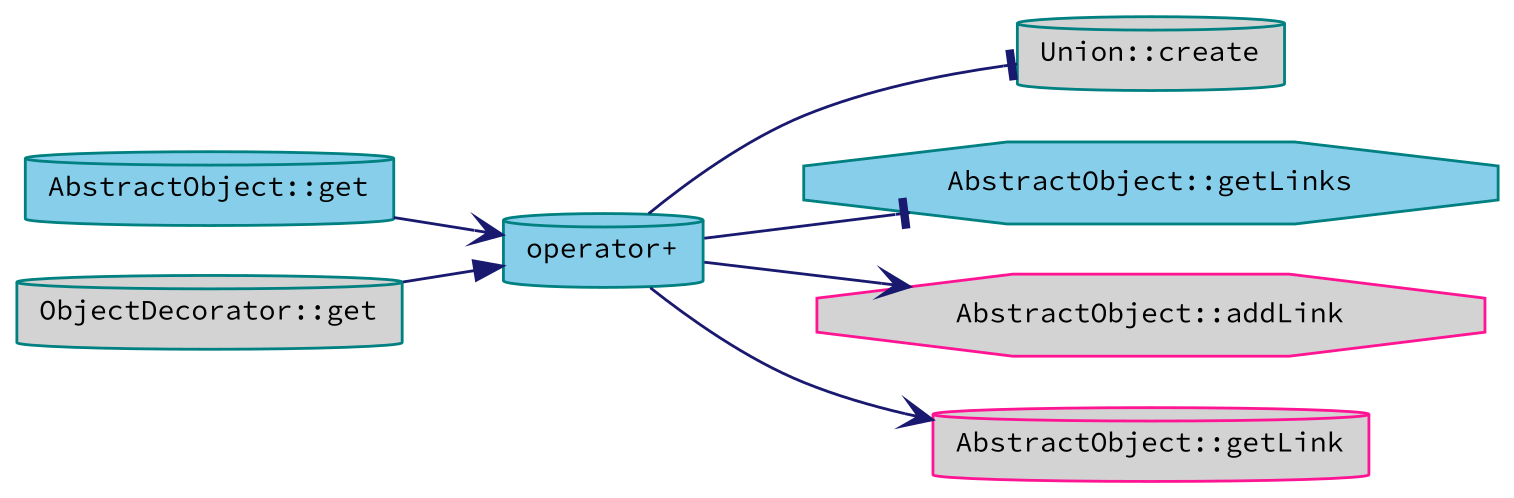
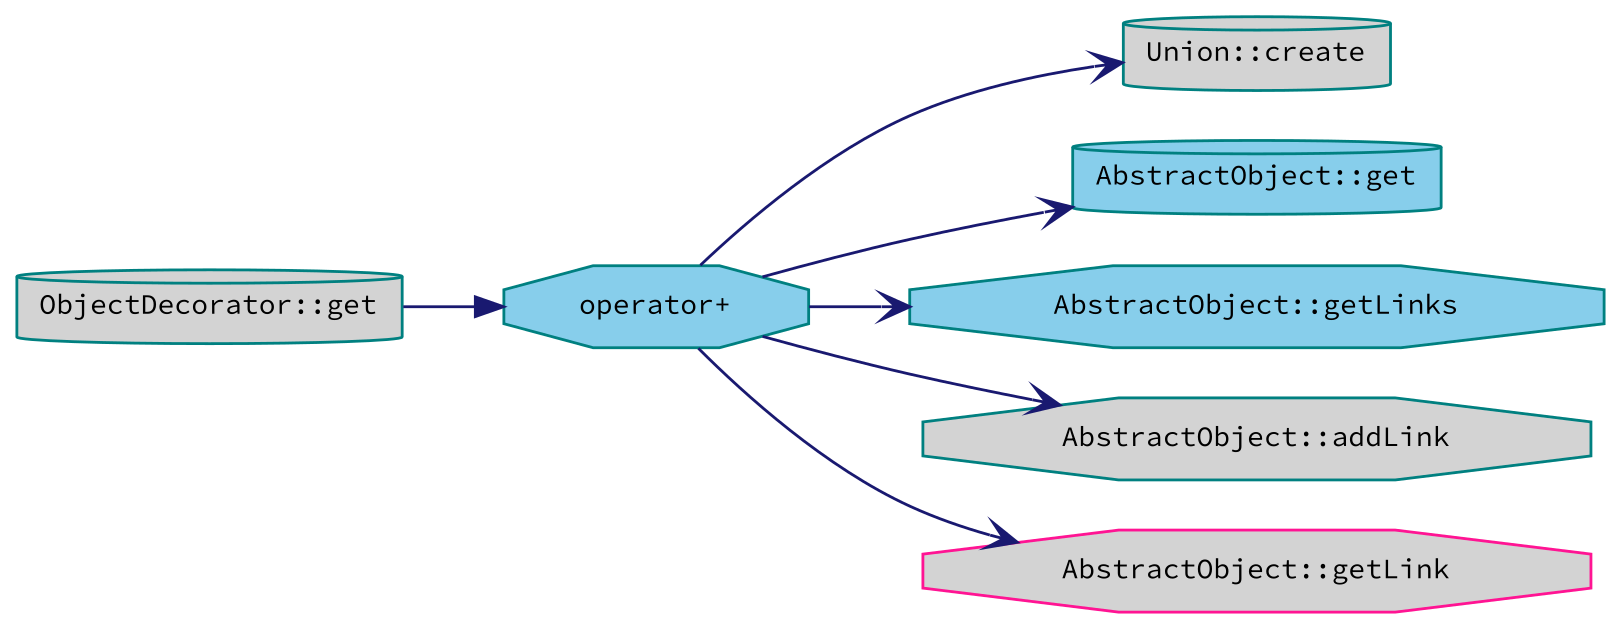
(814, 112) -> (880, 130)
(434, 224) -> (902, 241)
(800, 226) -> (845, 307)
(603, 250) -> (656, 307)
(1151, 315) -> (1257, 439)
(1151, 445) -> (1257, 571)
